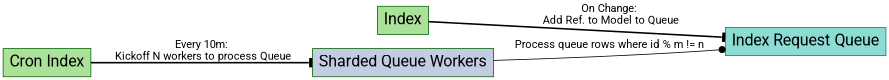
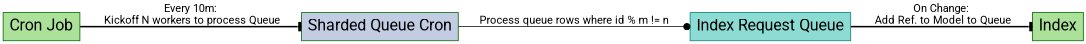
(575, 29) -> (940, 27)
(47, 63) -> (42, 27)
(403, 63) -> (380, 27)
